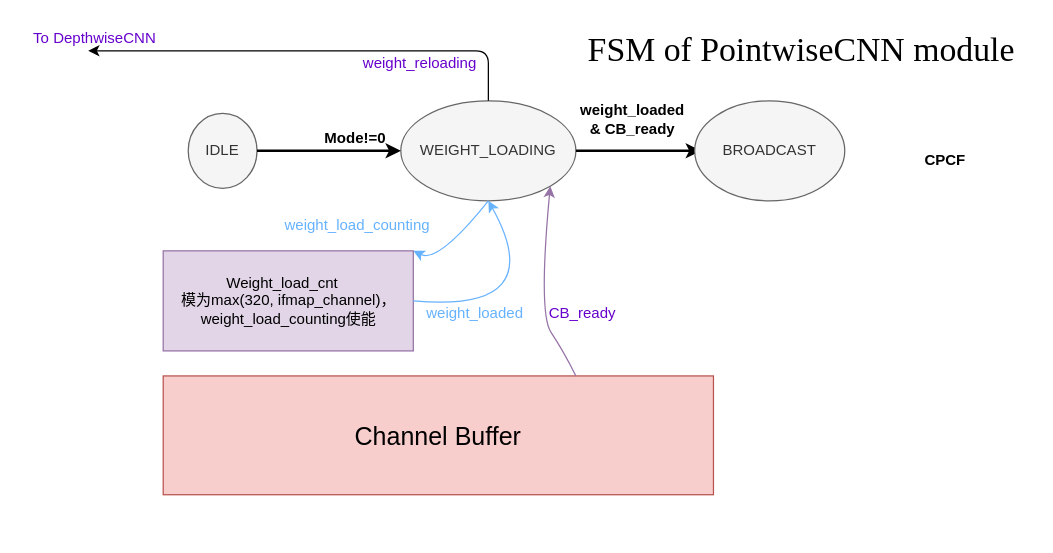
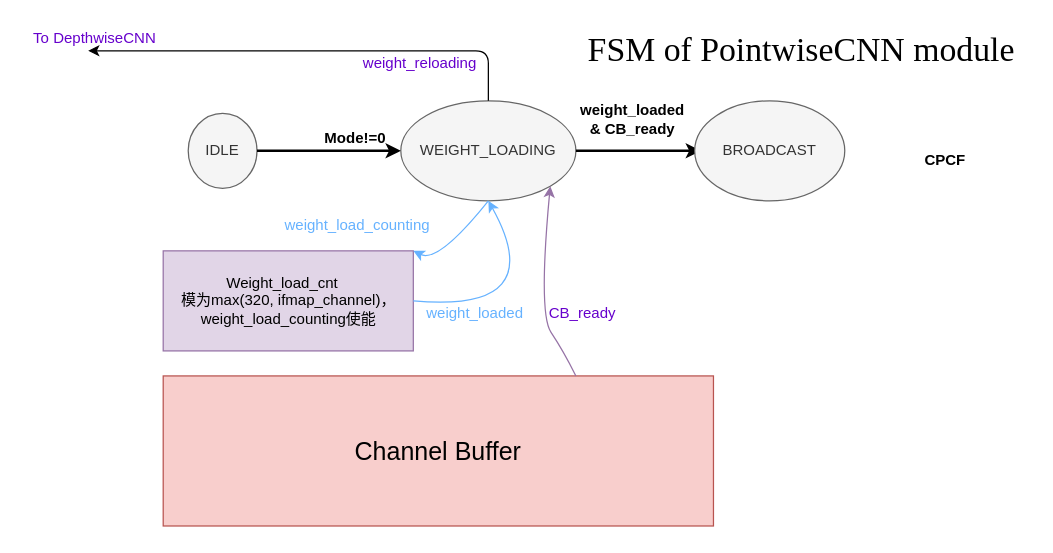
(438, 435) -> (438, 451)
